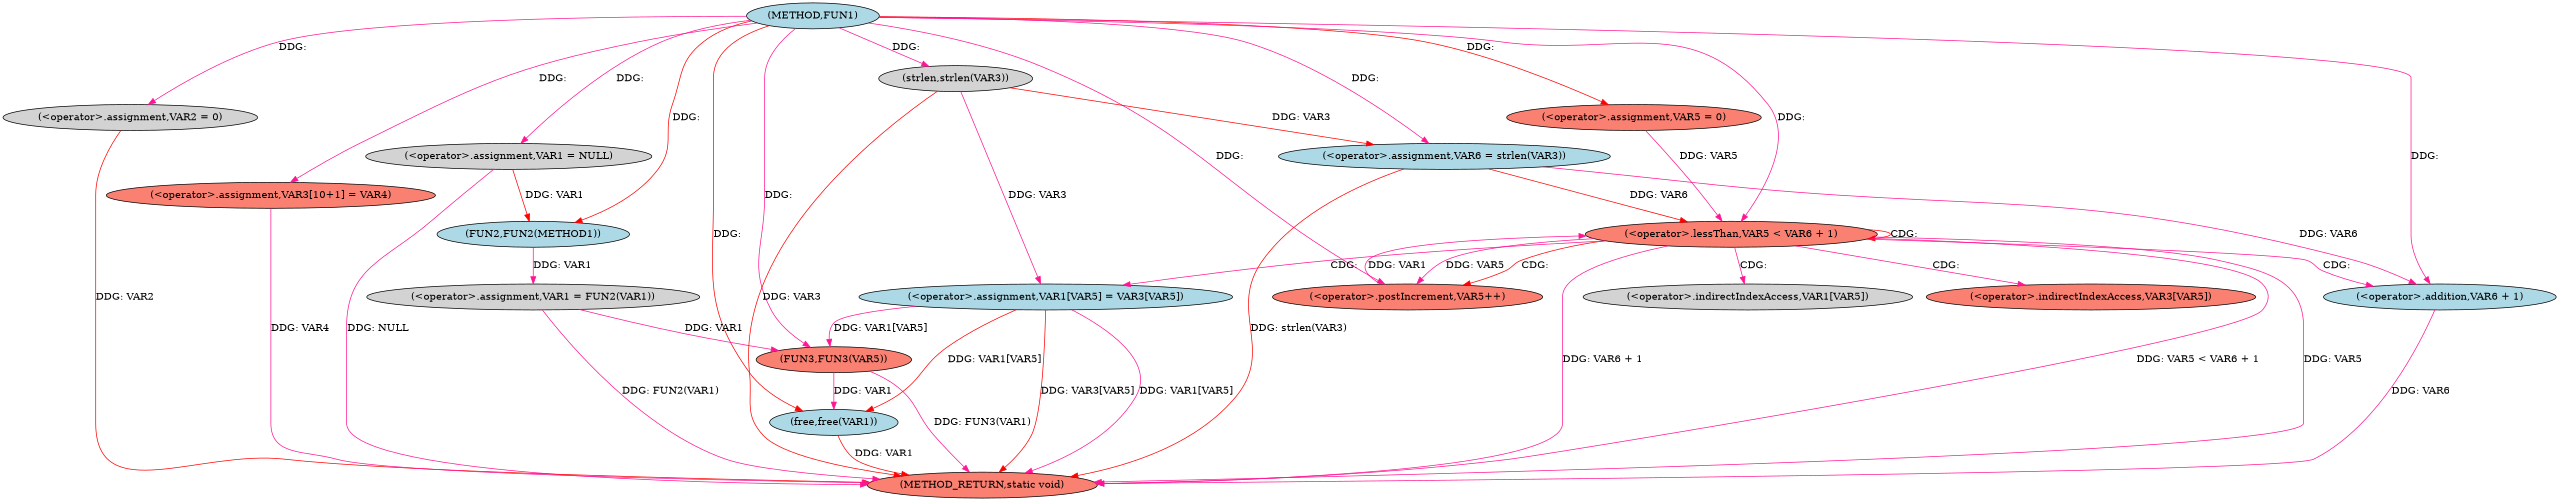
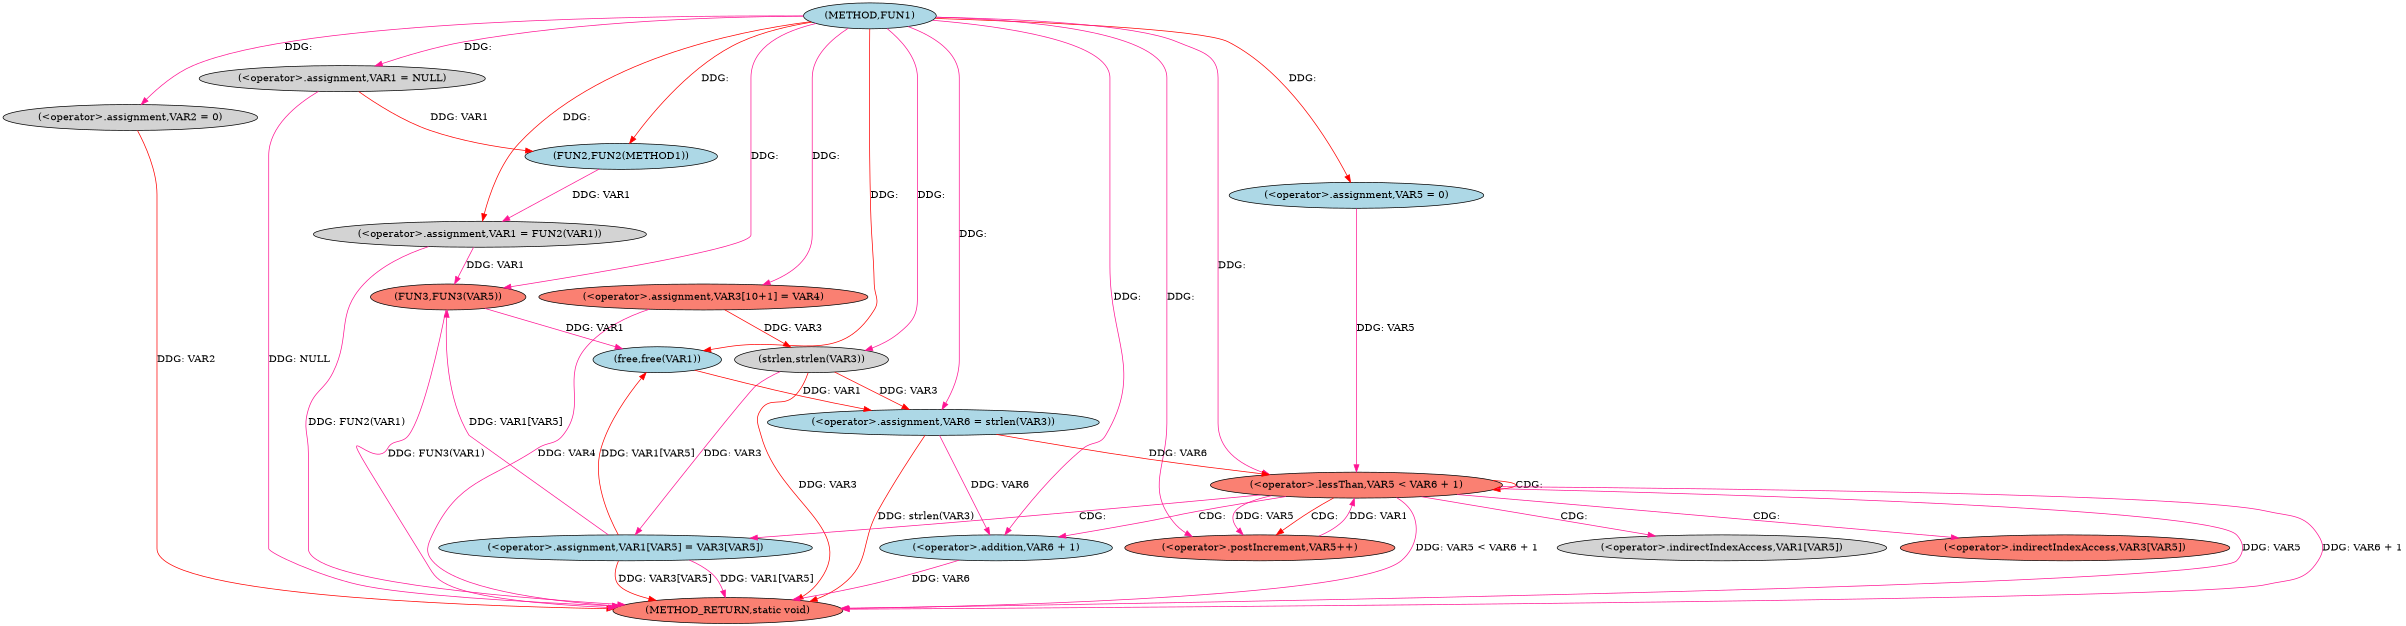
none -> (618, 75)
(1634, 117) -> (1356, 195)
none -> (755, 327)
(864, 464) -> (779, 391)
